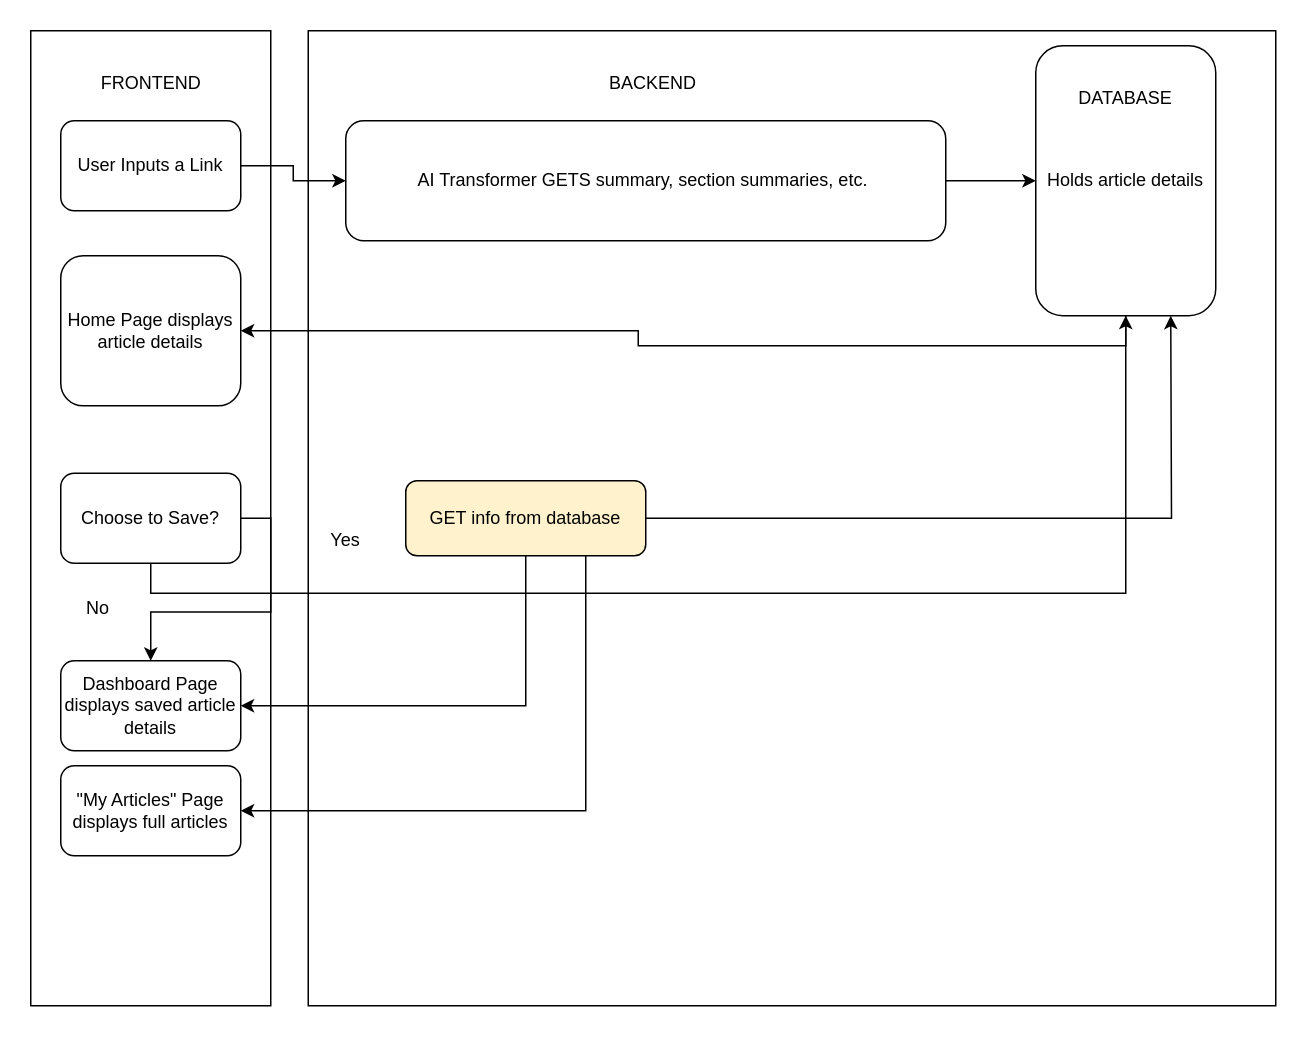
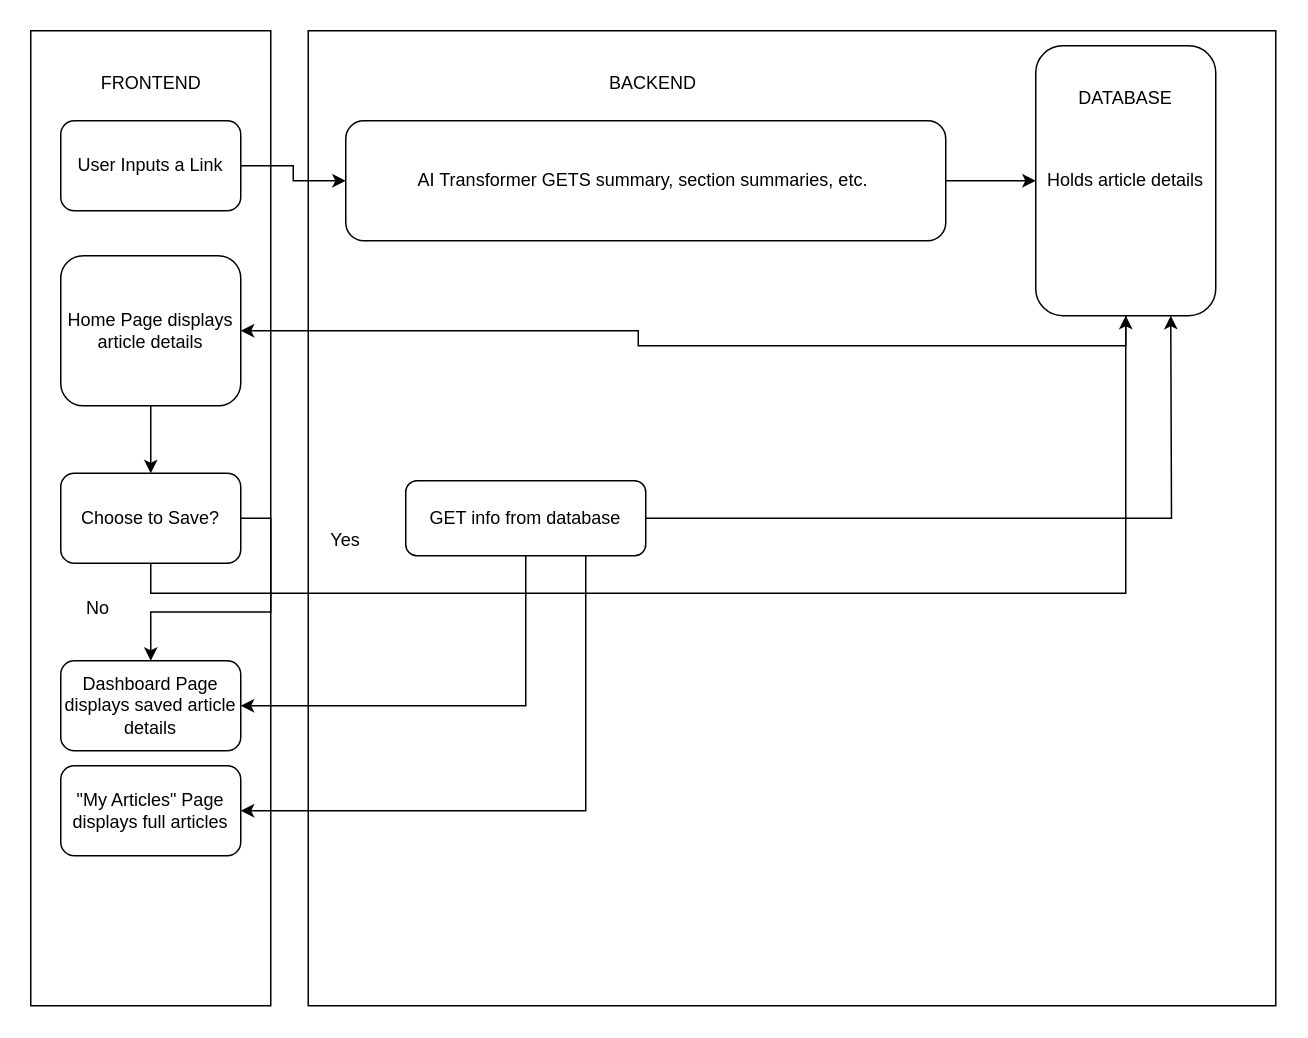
none -> (151, 434)
(526, 518) -> (526, 518)
